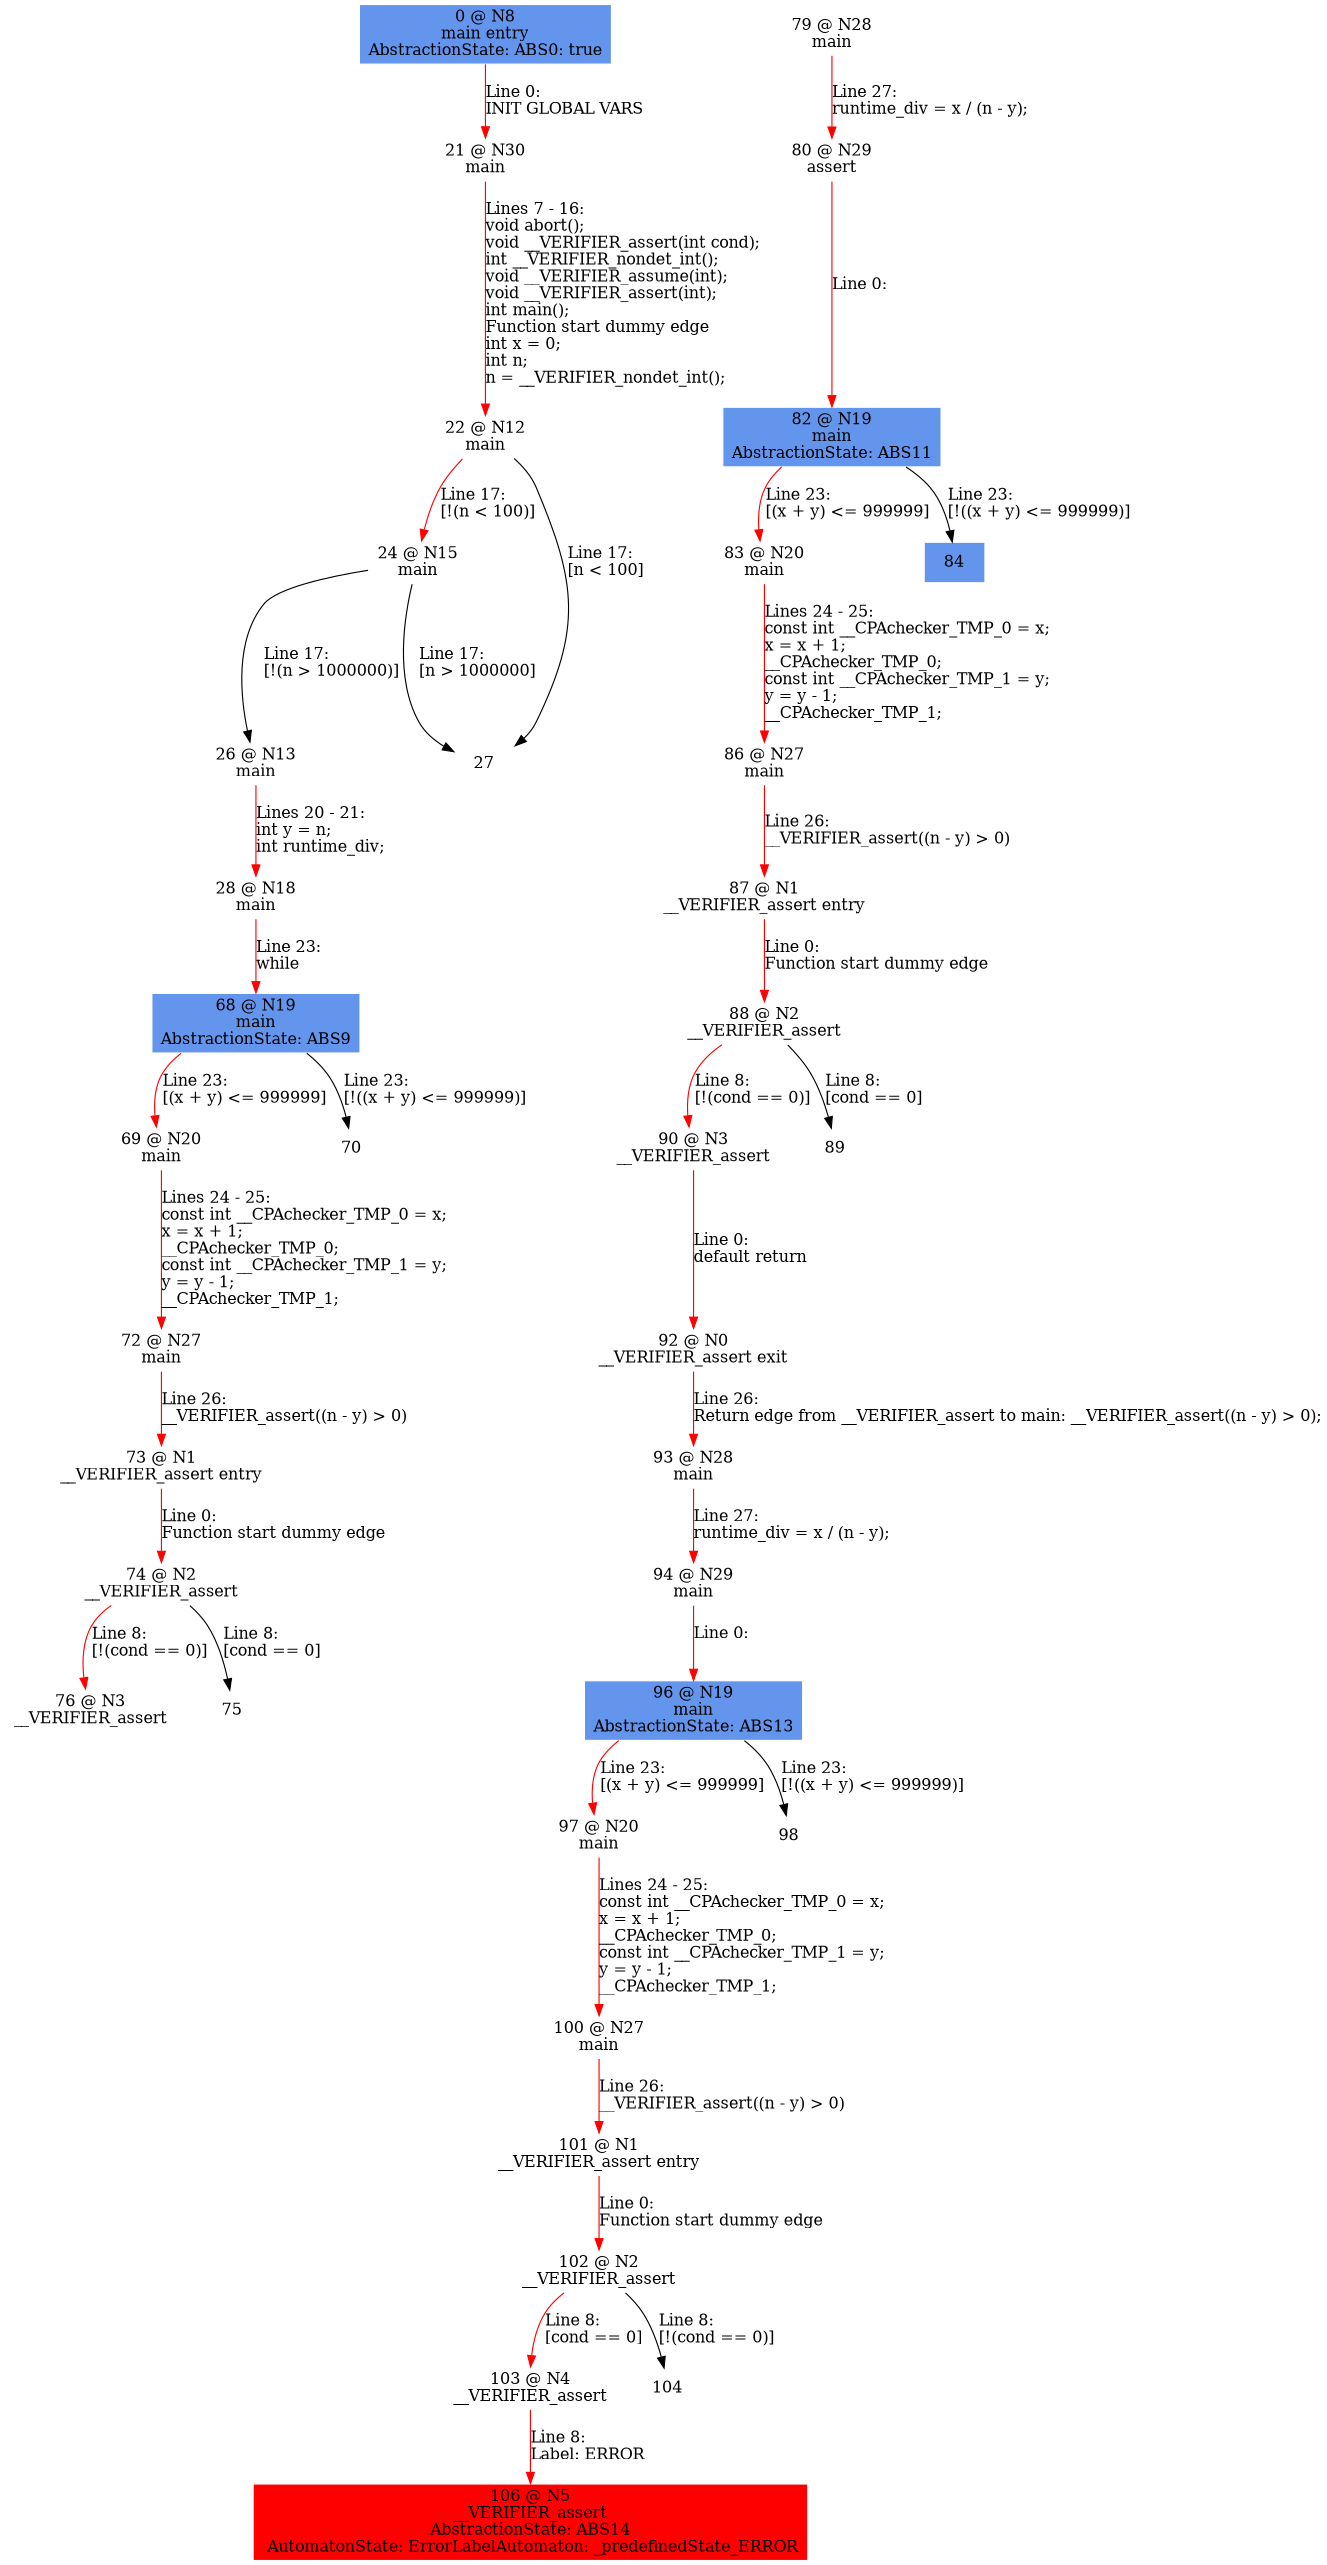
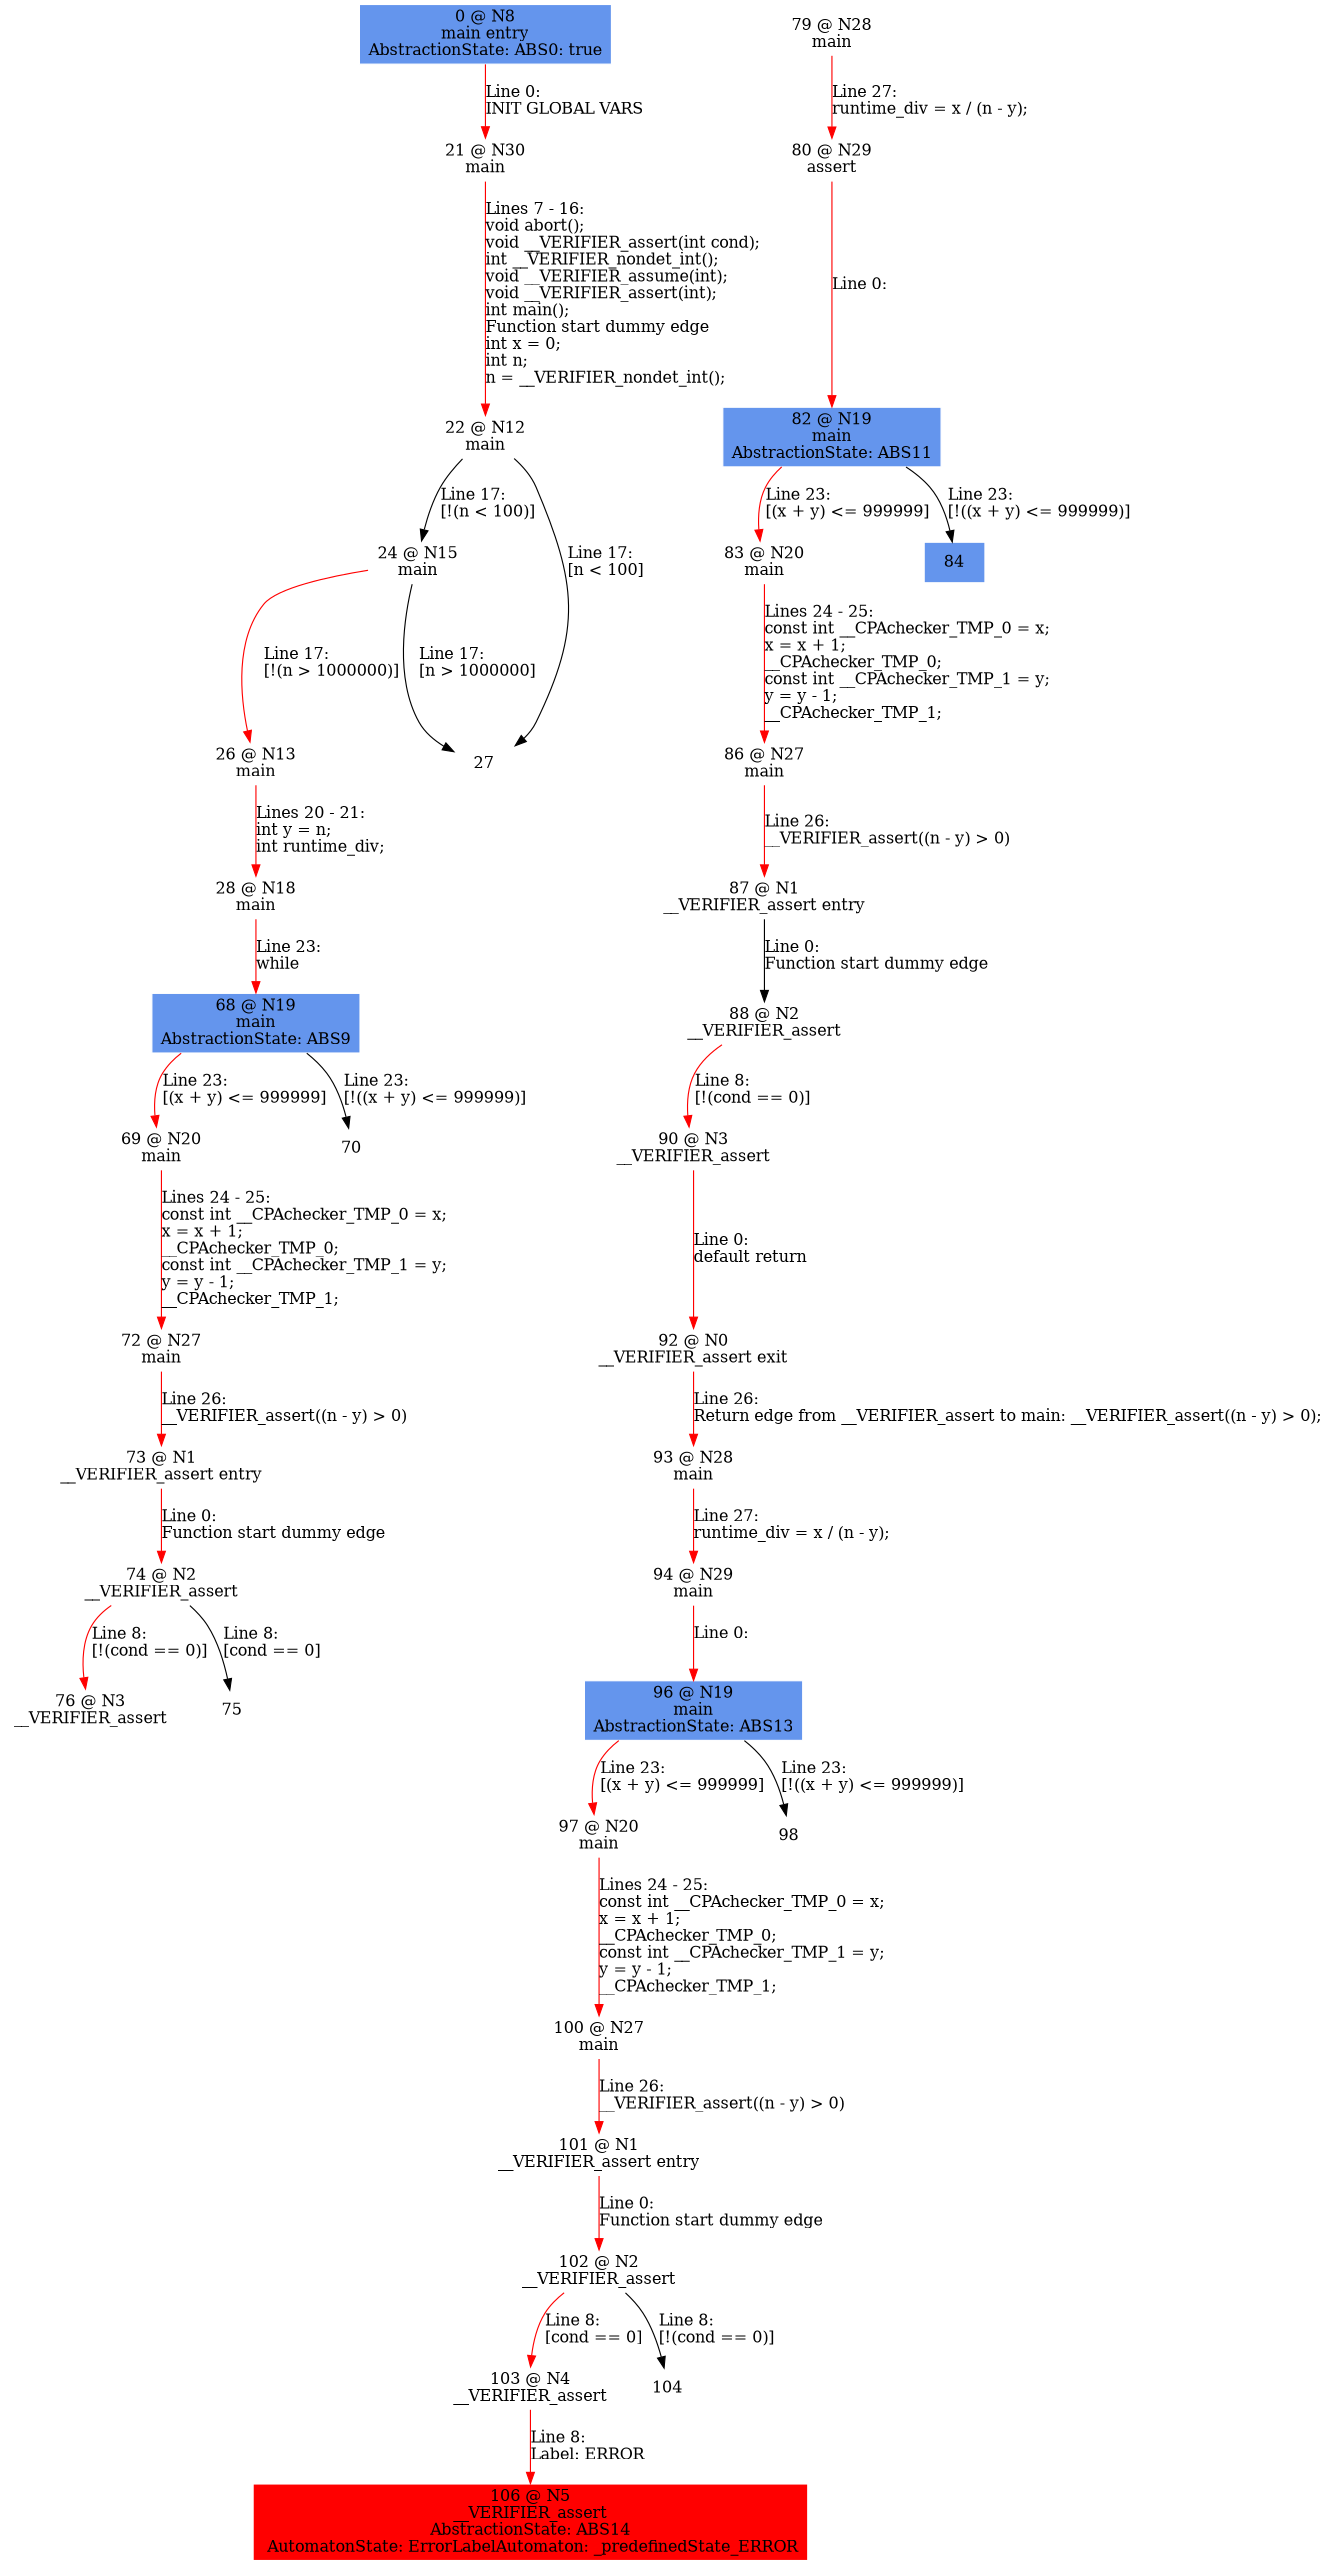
(438, 491) -> (438, 491)
(258, 613) -> (258, 613)
(764, 955) -> (764, 955)
(835, 1149) -> none
